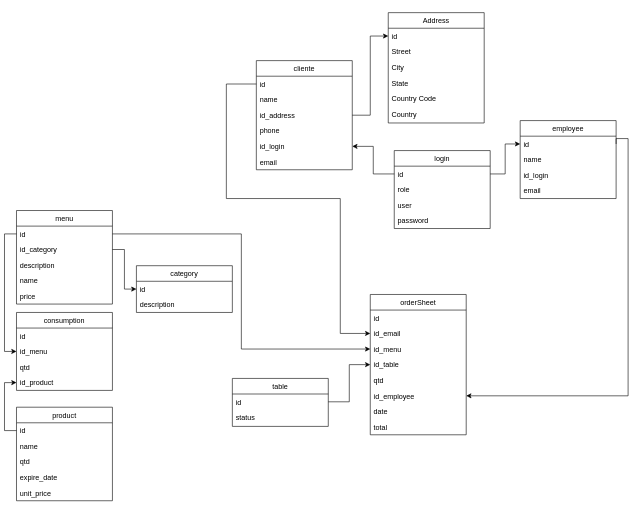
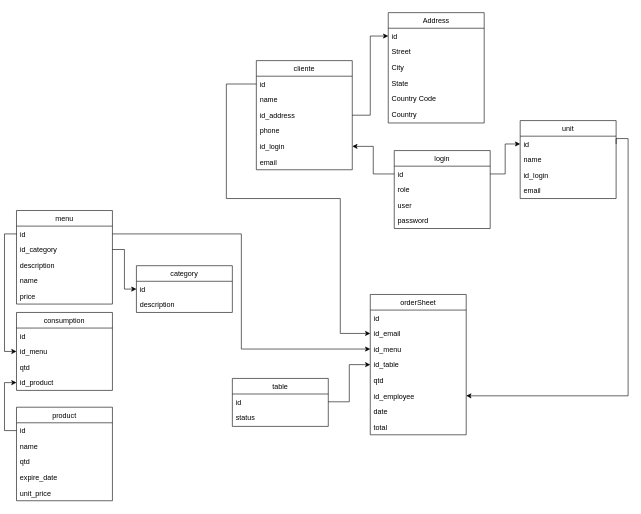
(568, 128) -> (568, 128)
